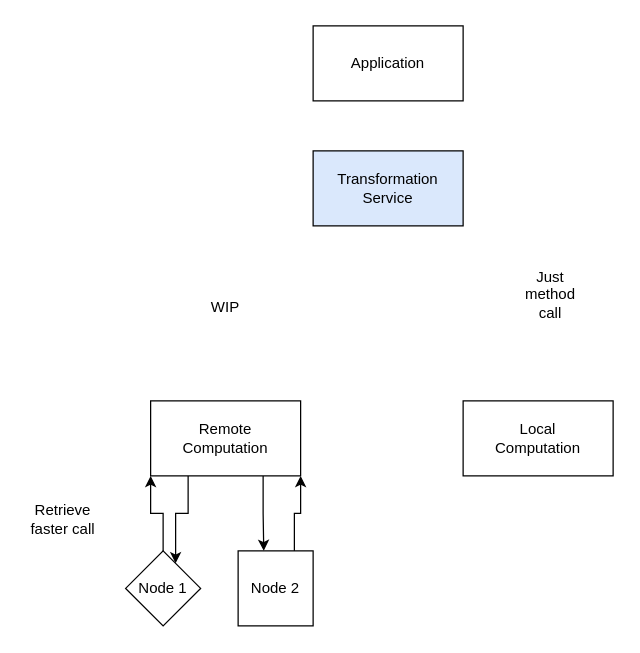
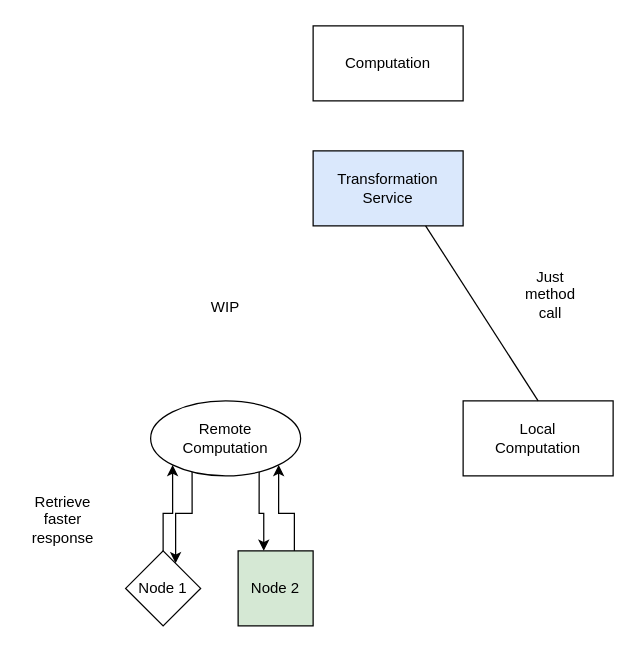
(388, 63) -> (388, 63)
none -> (482, 313)
(226, 438) -> (226, 438)
(63, 519) -> (63, 519)
(276, 588) -> (276, 588)
